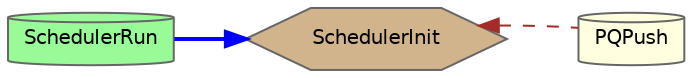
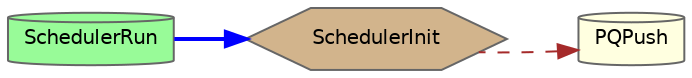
(538, 26) -> (518, 52)
